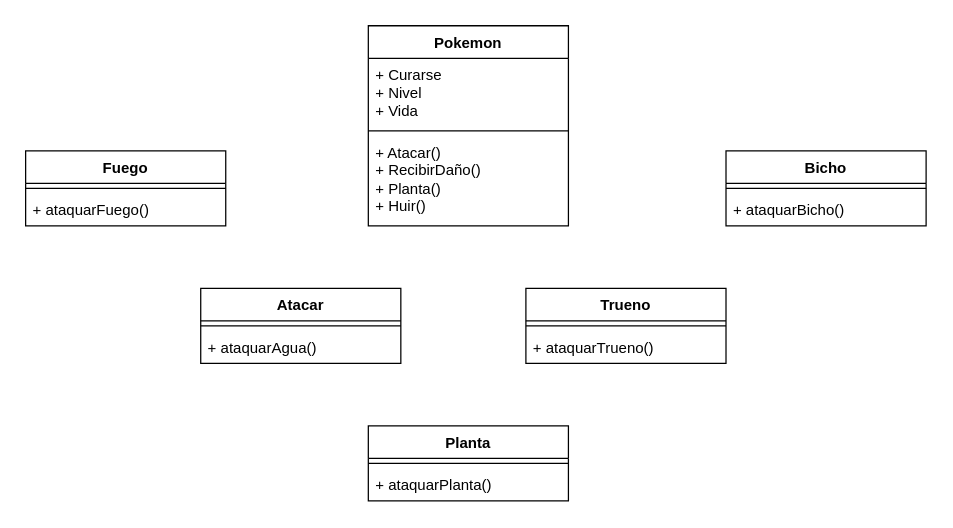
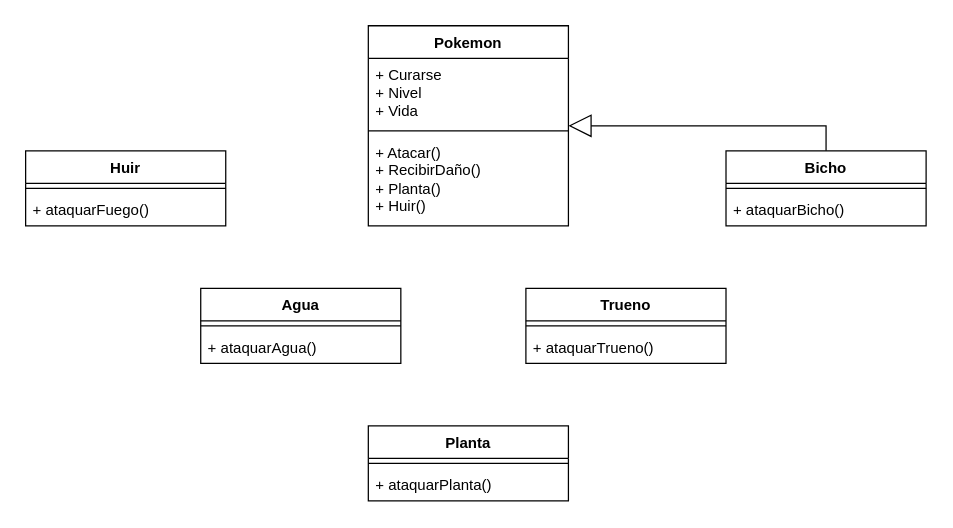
none -> (721, 126)
(126, 168) -> (126, 168)
(301, 306) -> (301, 306)
